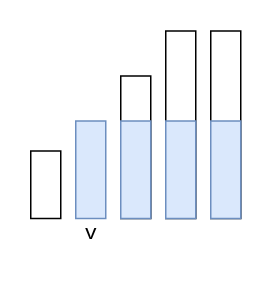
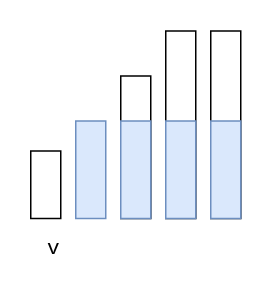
(91, 233) -> (53, 248)
